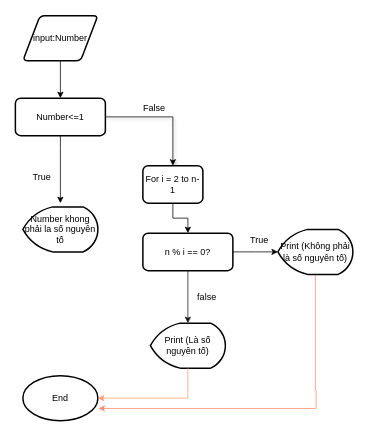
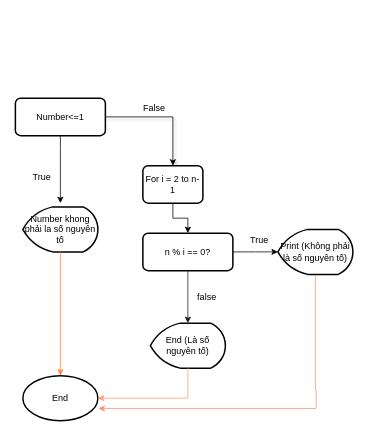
(60, 38) -> none
(60, 77) -> none
none -> (60, 311)
(188, 345) -> (188, 345)
